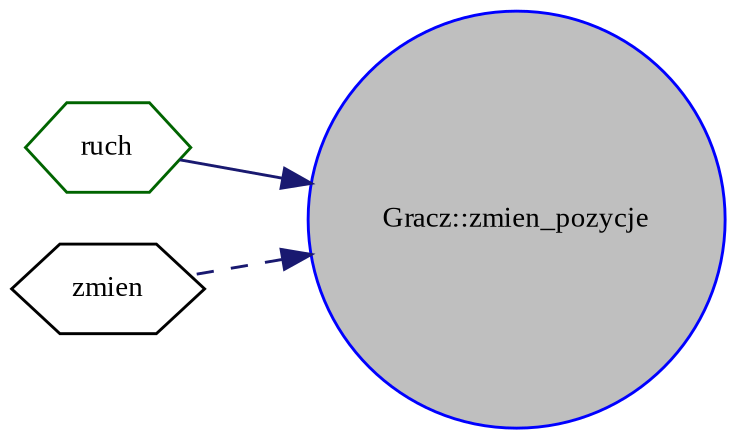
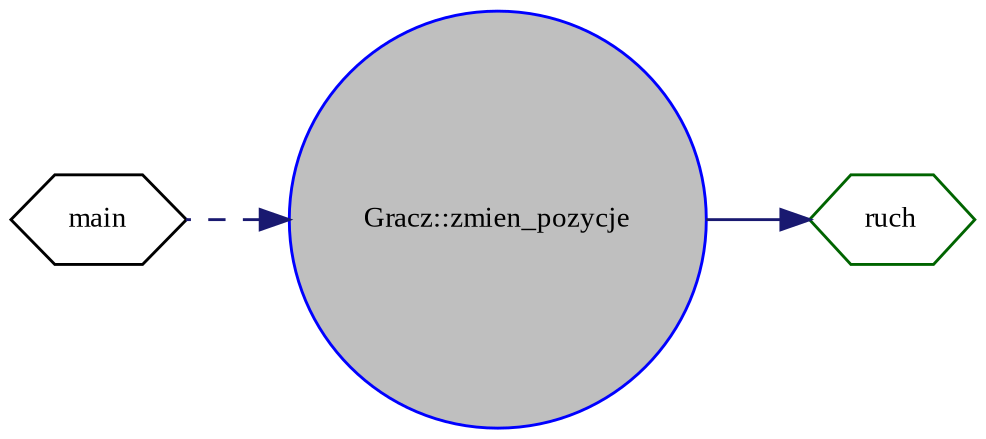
(231, 169) -> (743, 220)
(108, 289) -> (99, 220)
